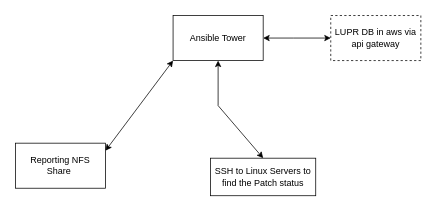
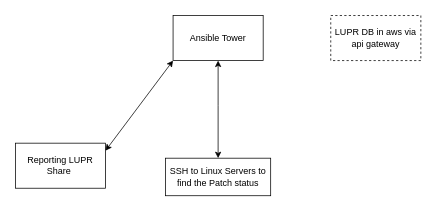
(324, 38) -> none
(60, 165) -> (60, 165)
(263, 177) -> (218, 177)
